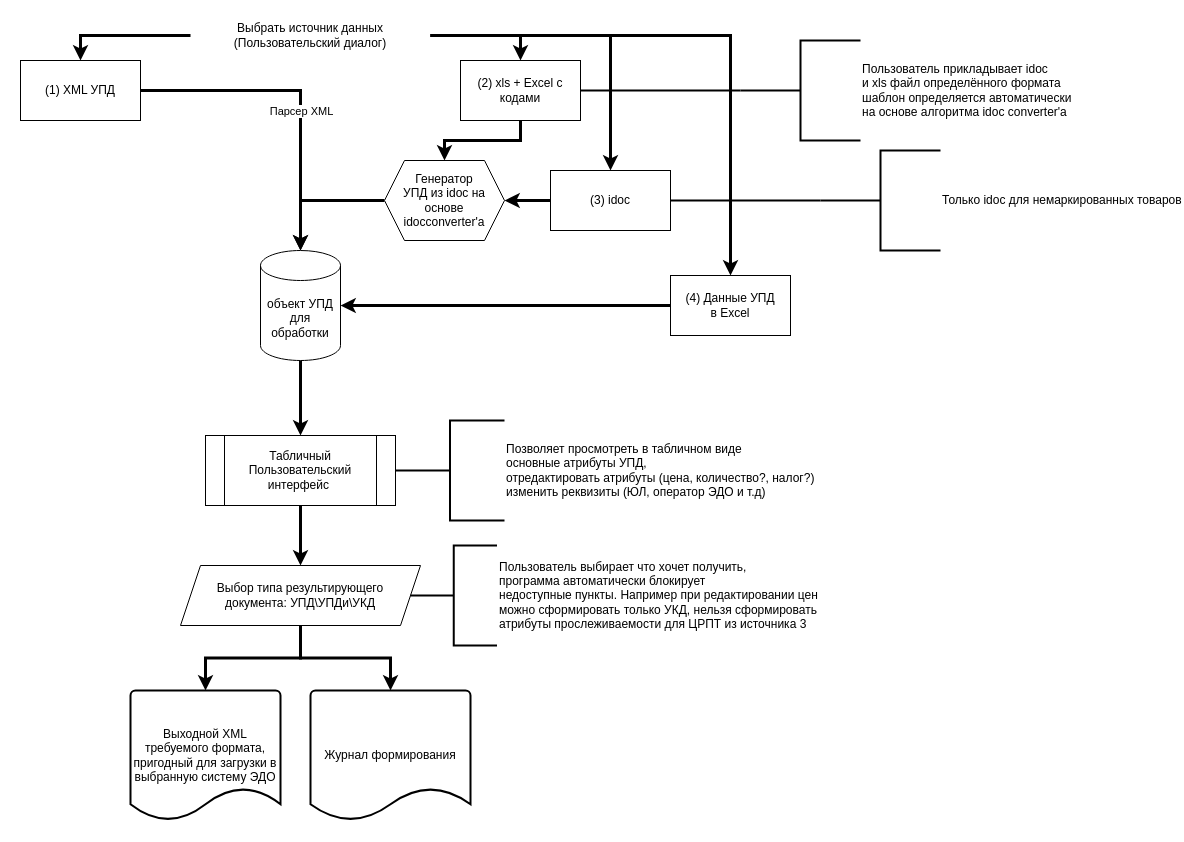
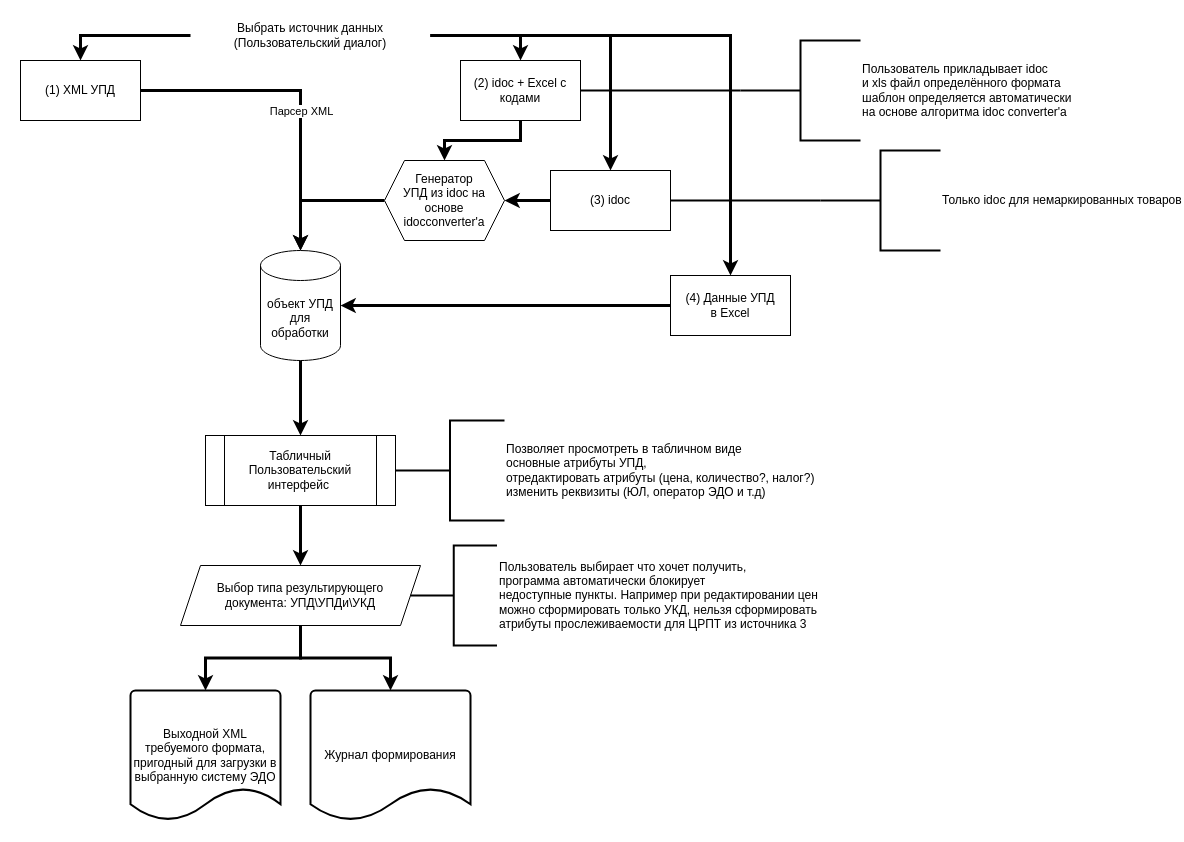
(521, 91) -> (521, 91)
